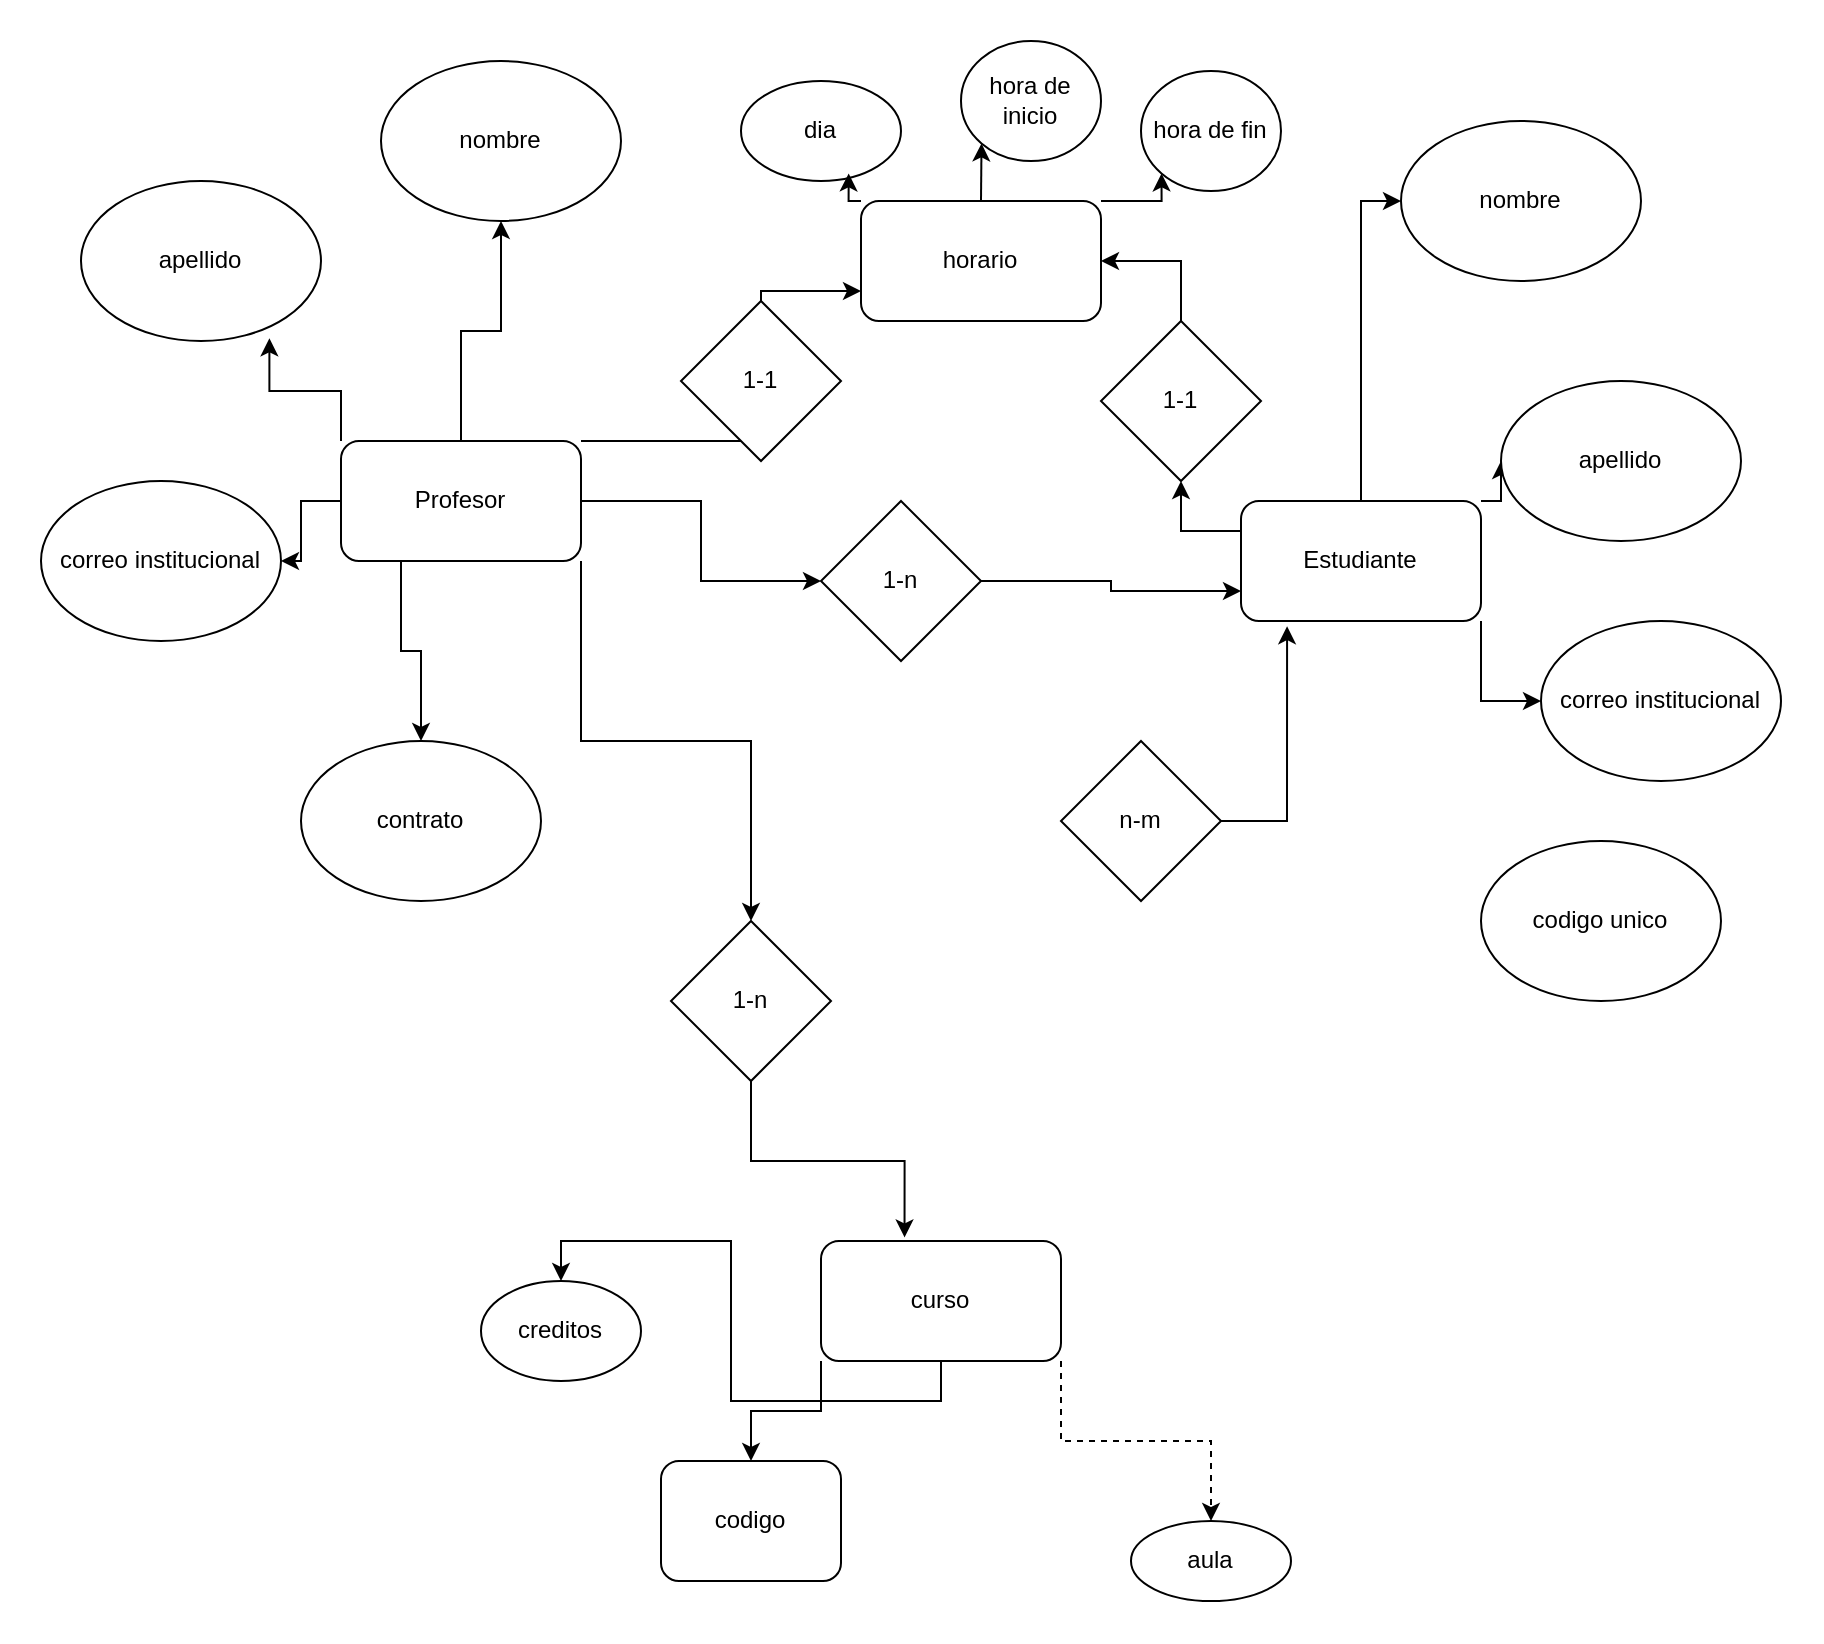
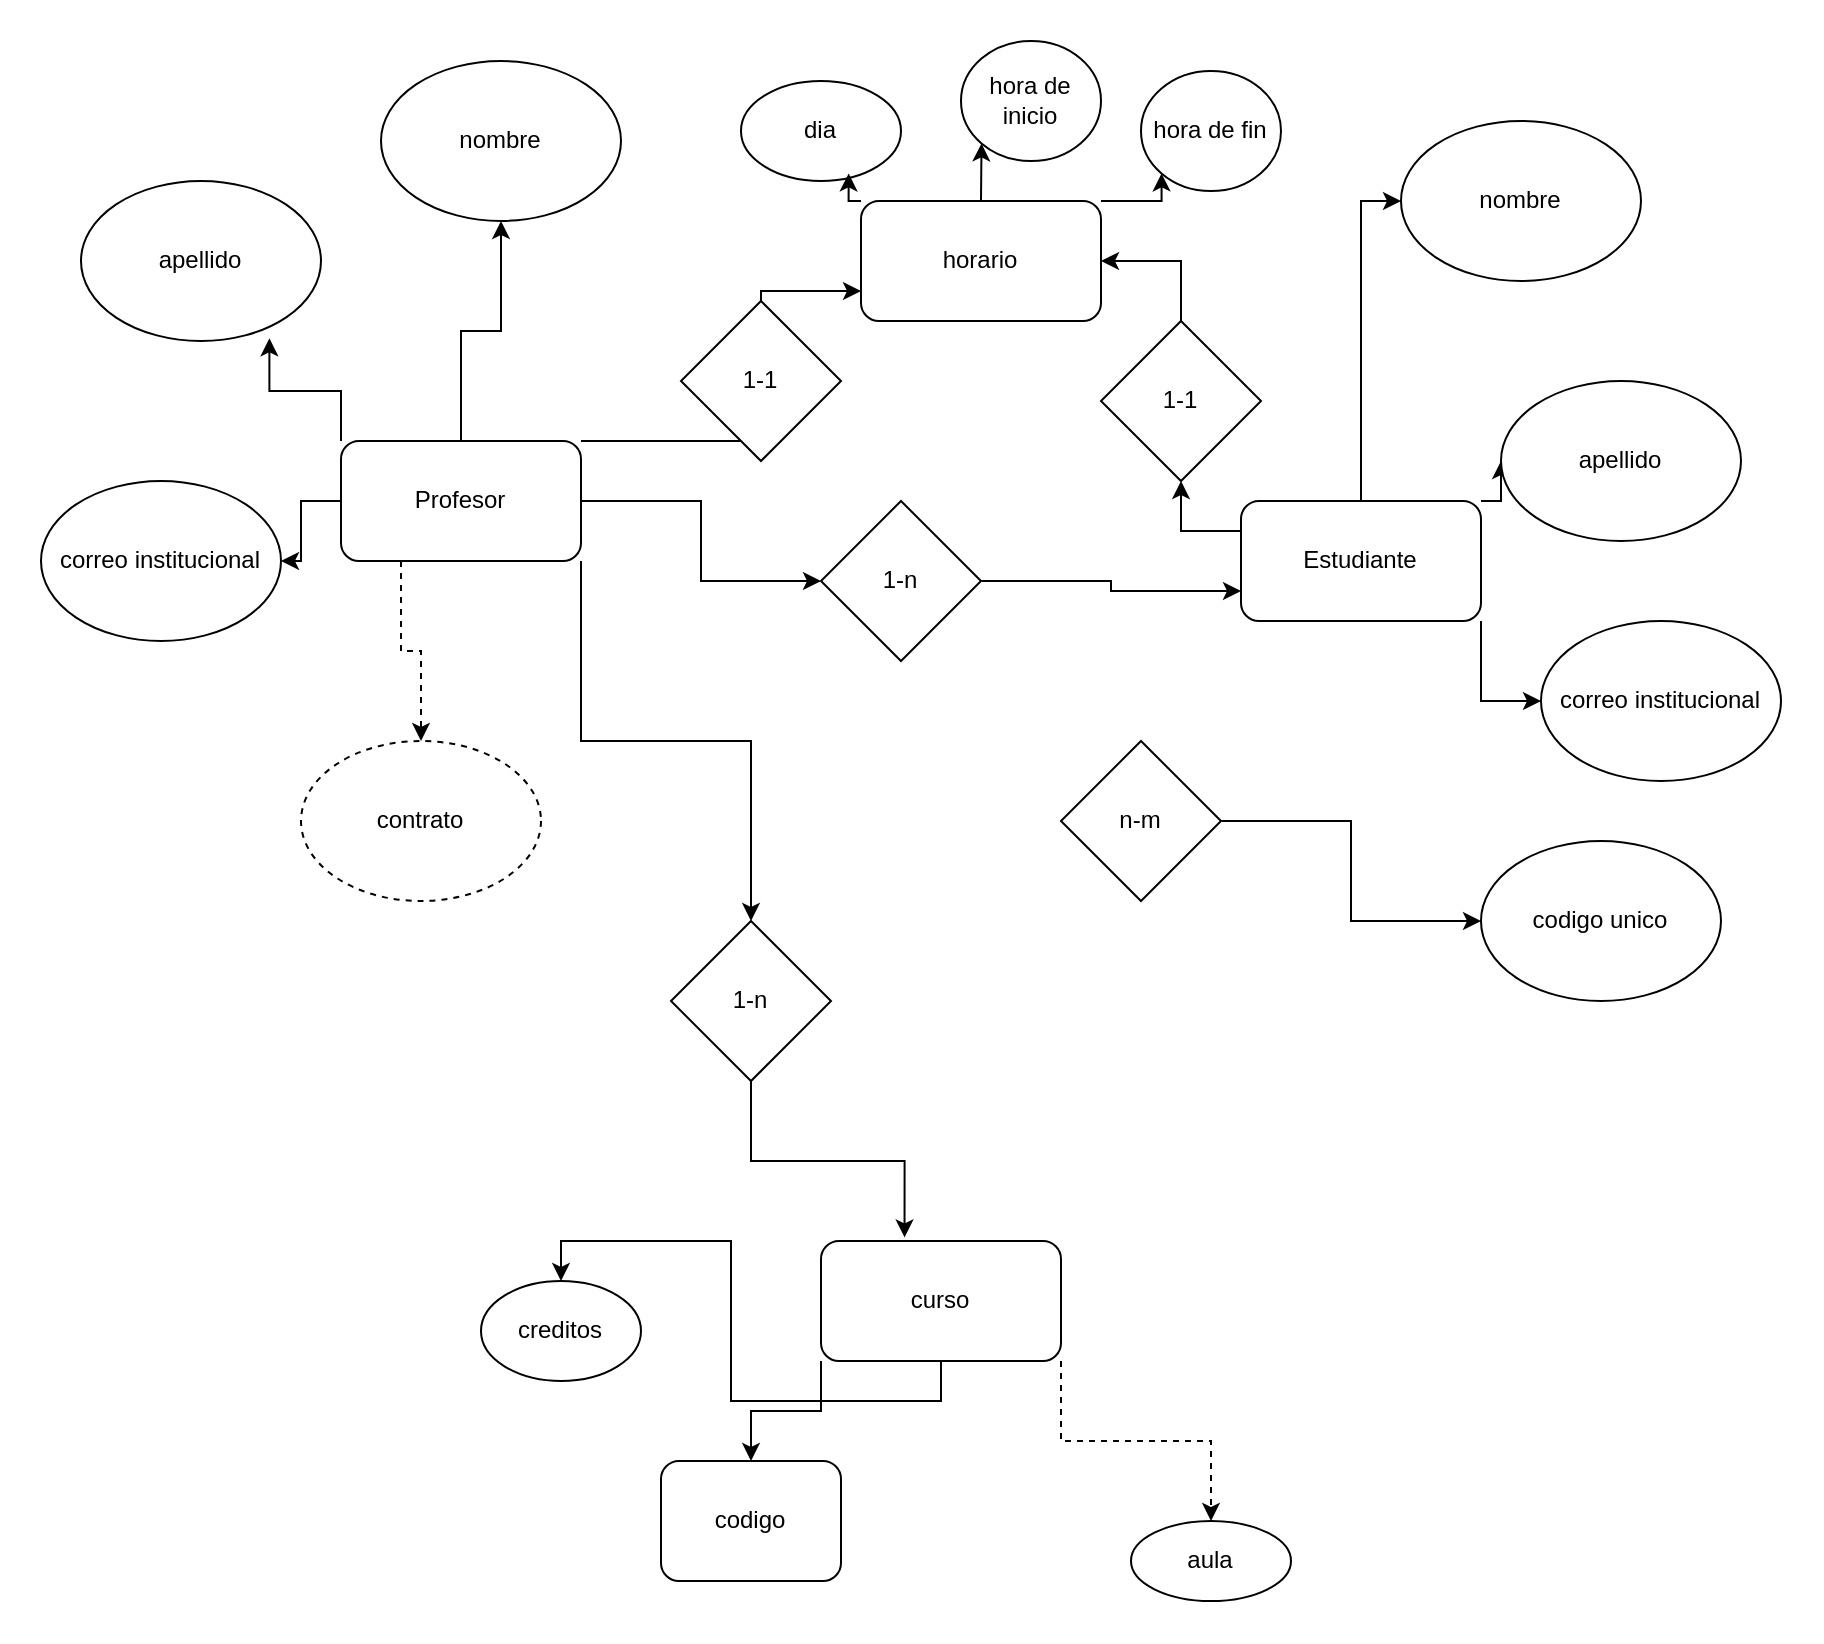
(403, 651) -> (403, 651)
(1287, 732) -> (1351, 896)
(421, 821) -> (421, 821)
